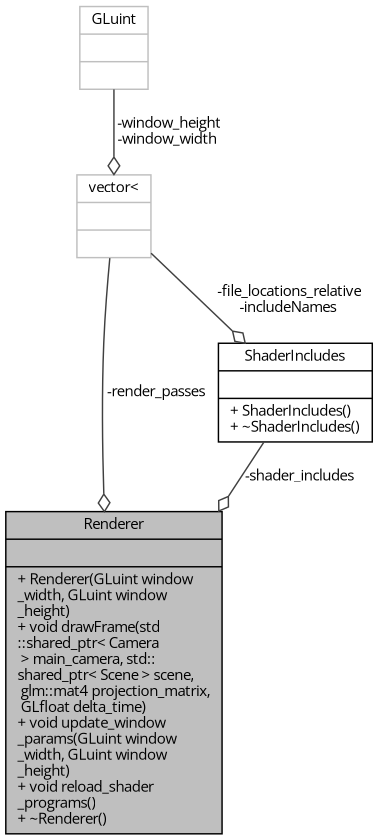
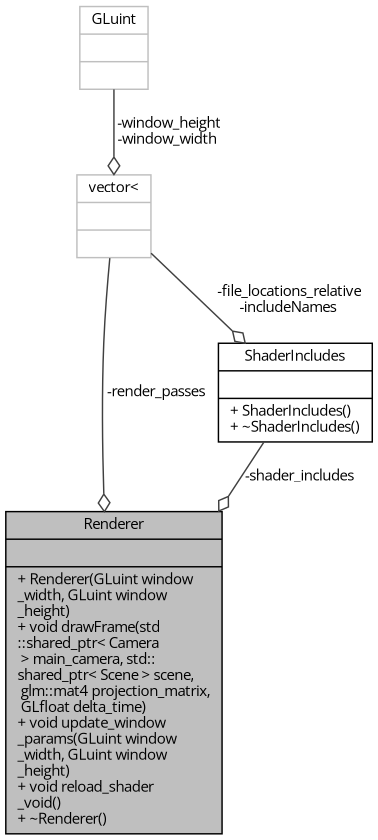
(57, 803) -> (40, 803)
